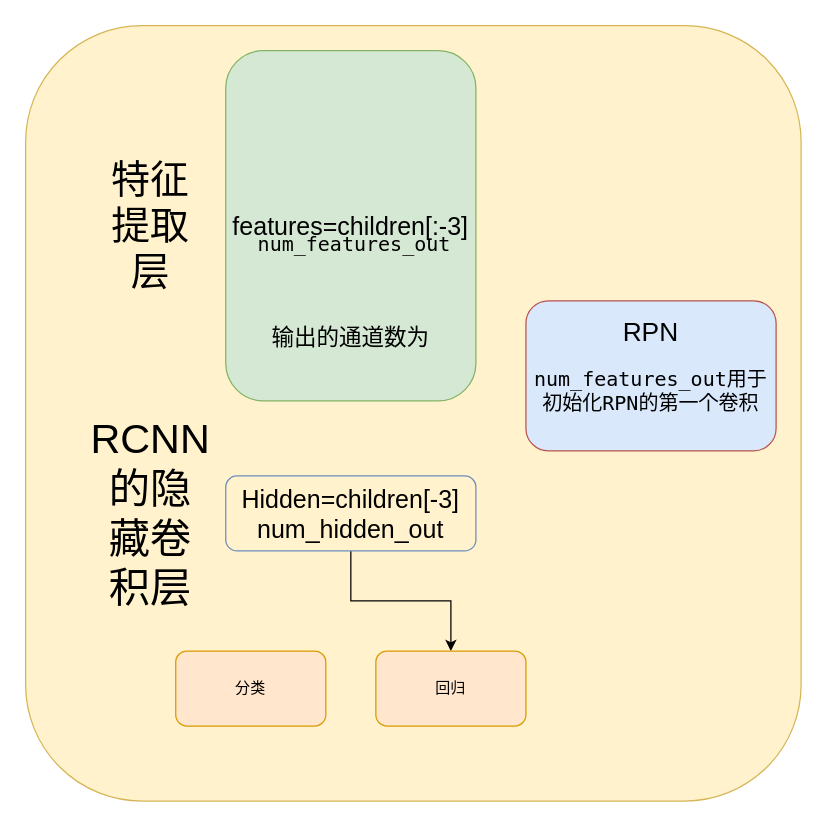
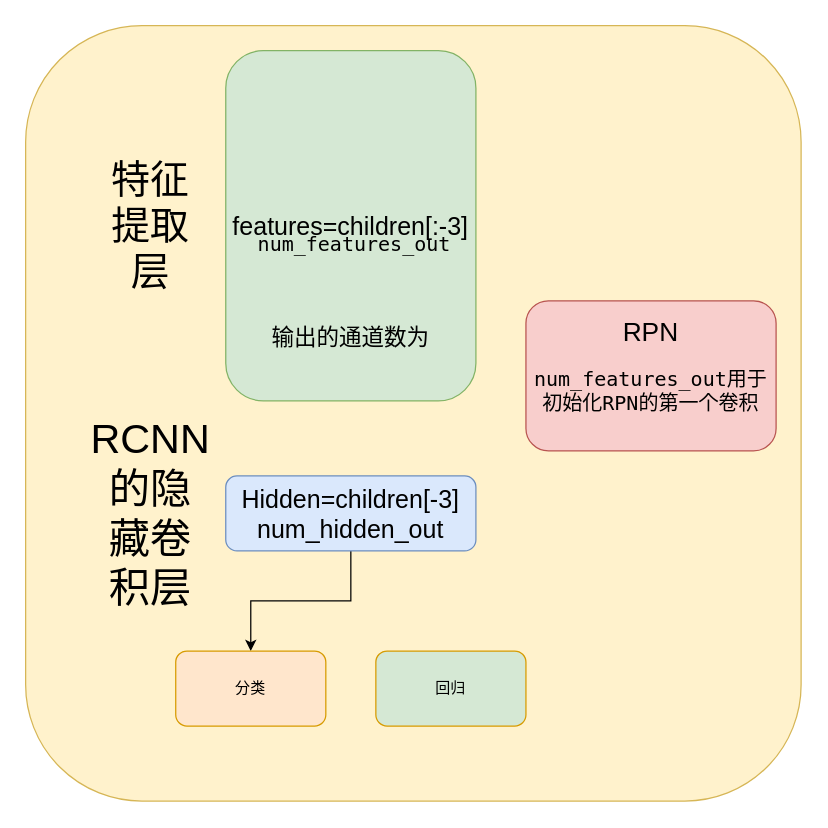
(651, 376) -> (651, 376)
(351, 513) -> (351, 513)
(420, 601) -> (282, 601)
(451, 688) -> (451, 688)
